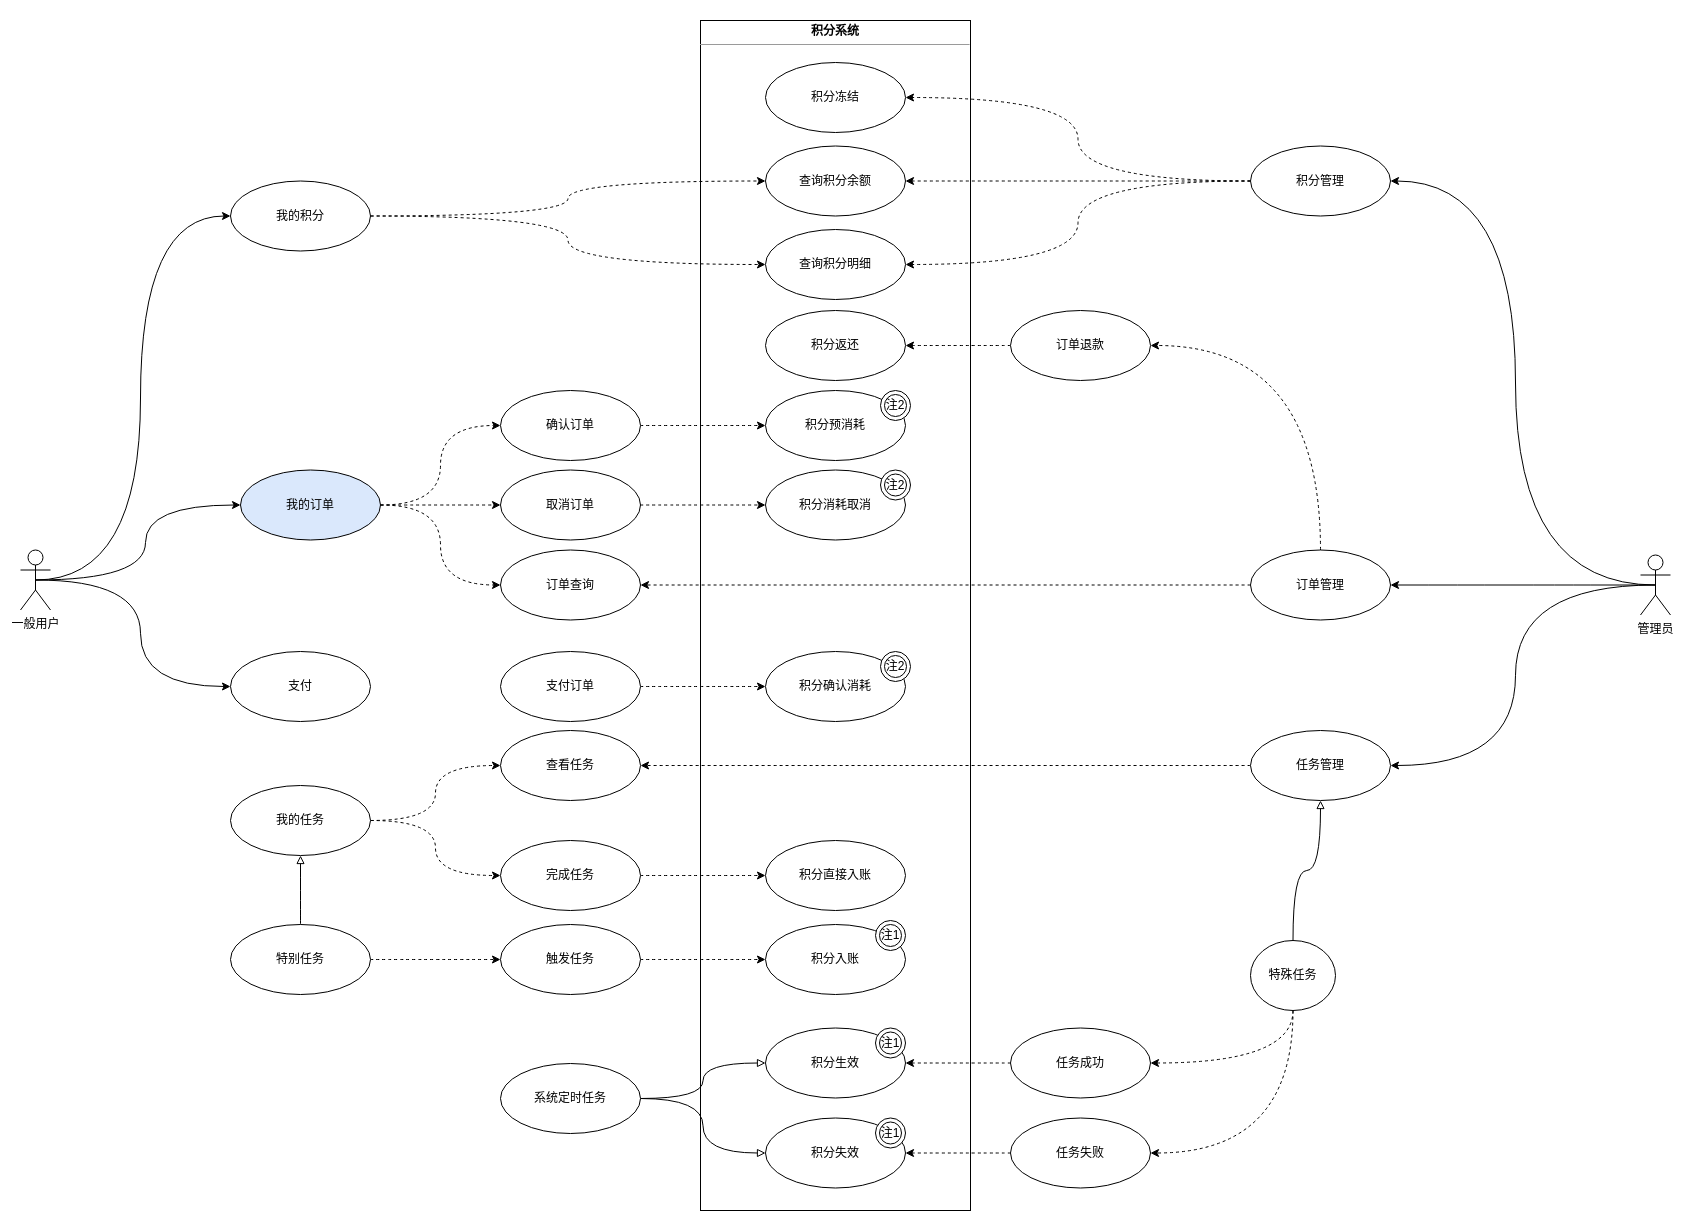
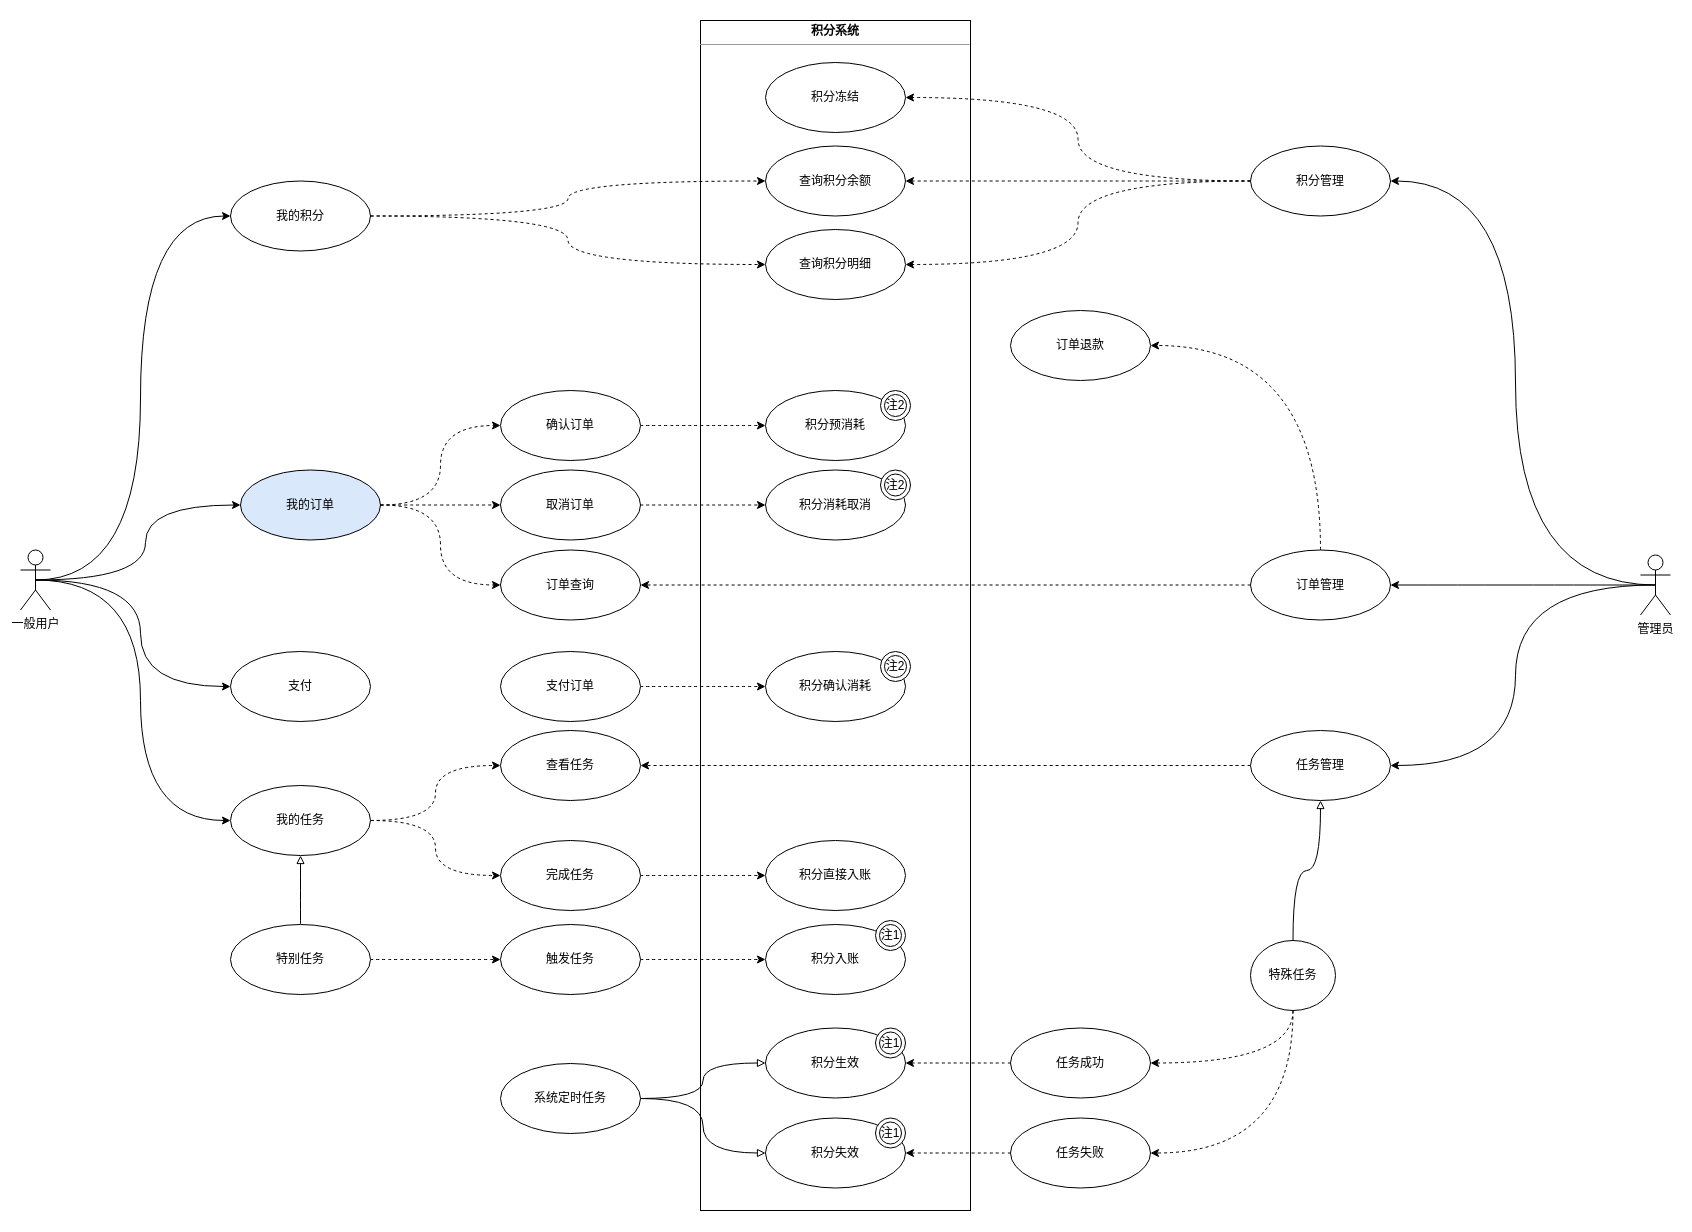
(836, 346) -> none
(960, 346) -> none
none -> (141, 702)
